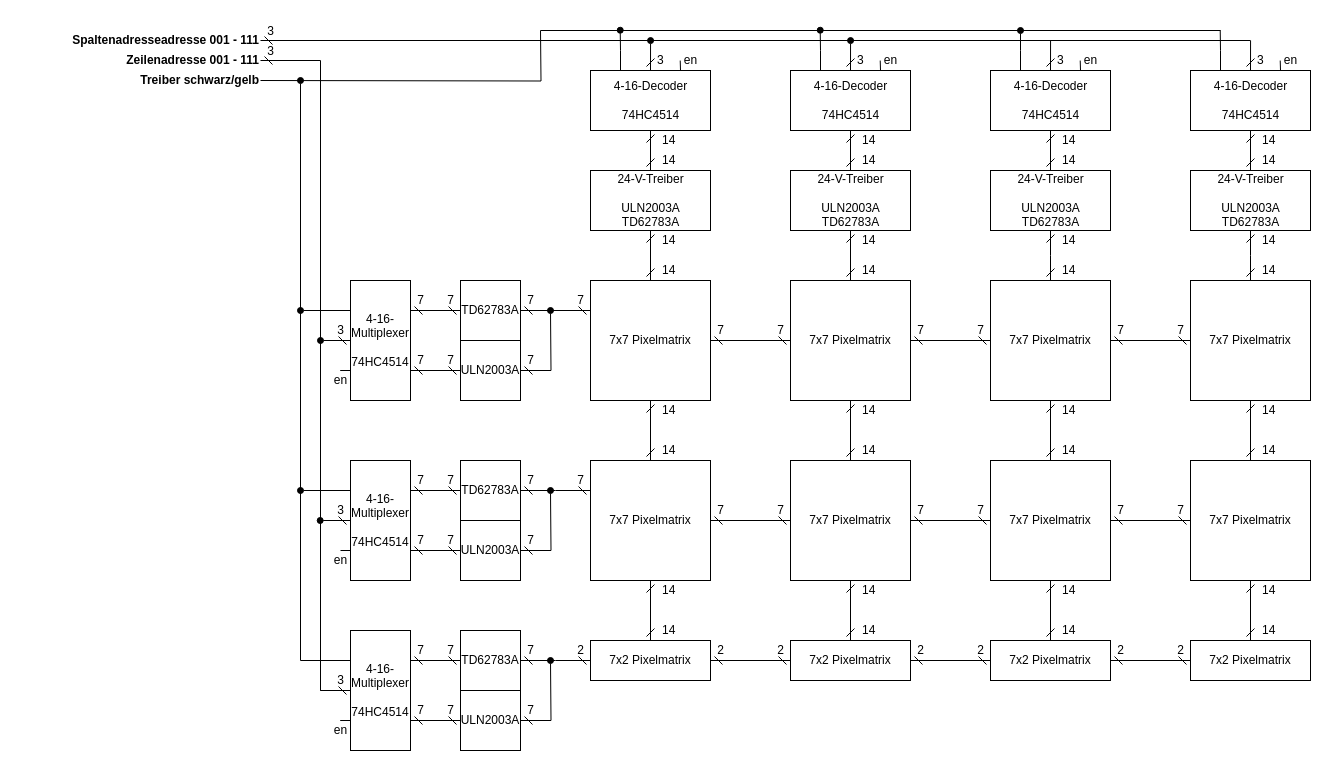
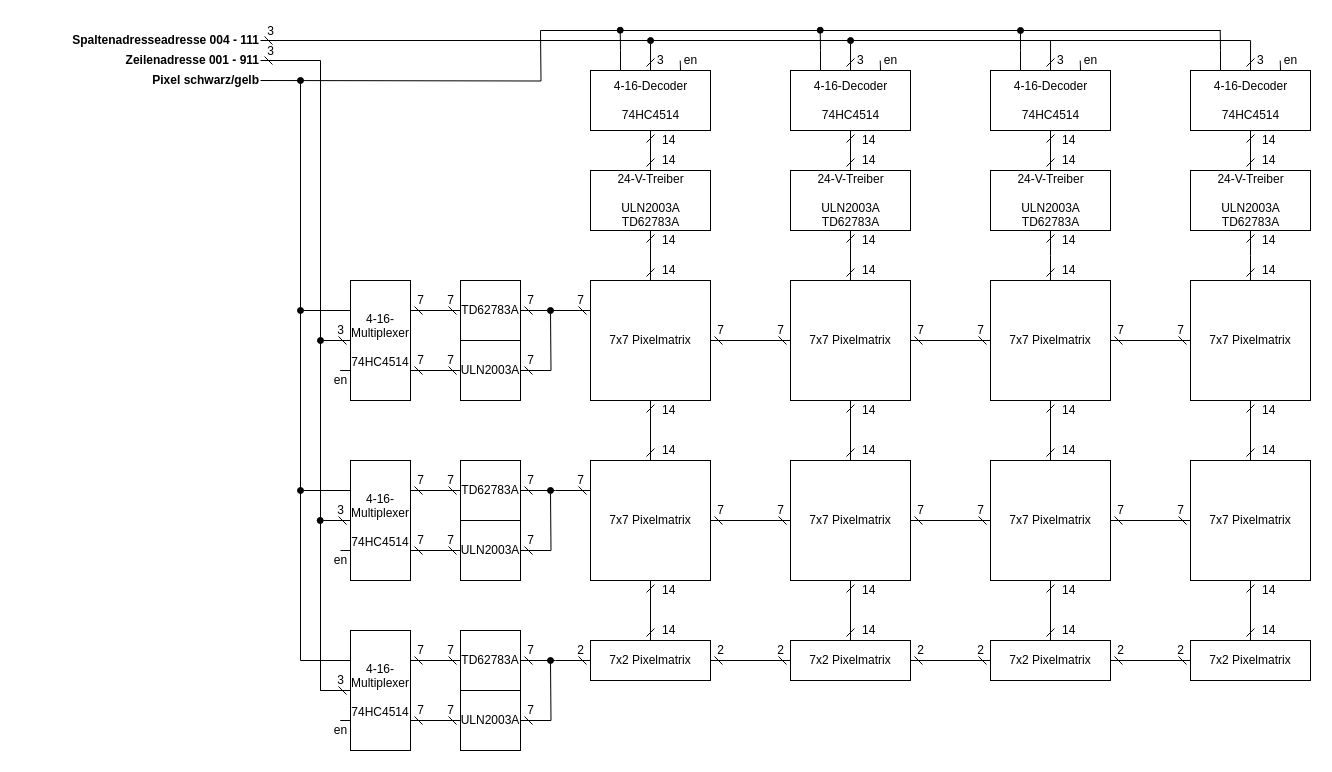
(162, 41) -> (162, 41)
(190, 61) -> (190, 61)
(197, 81) -> (205, 81)
